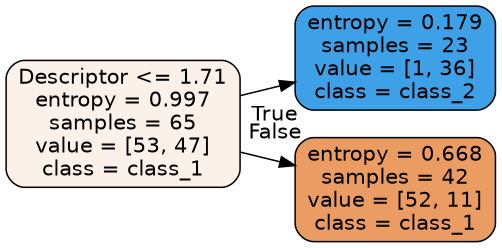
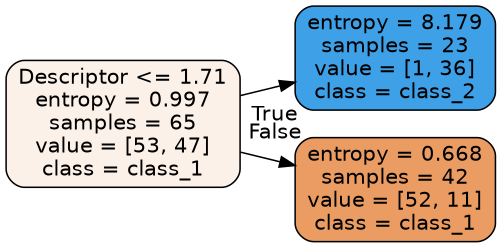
(395, 58) -> (395, 58)
